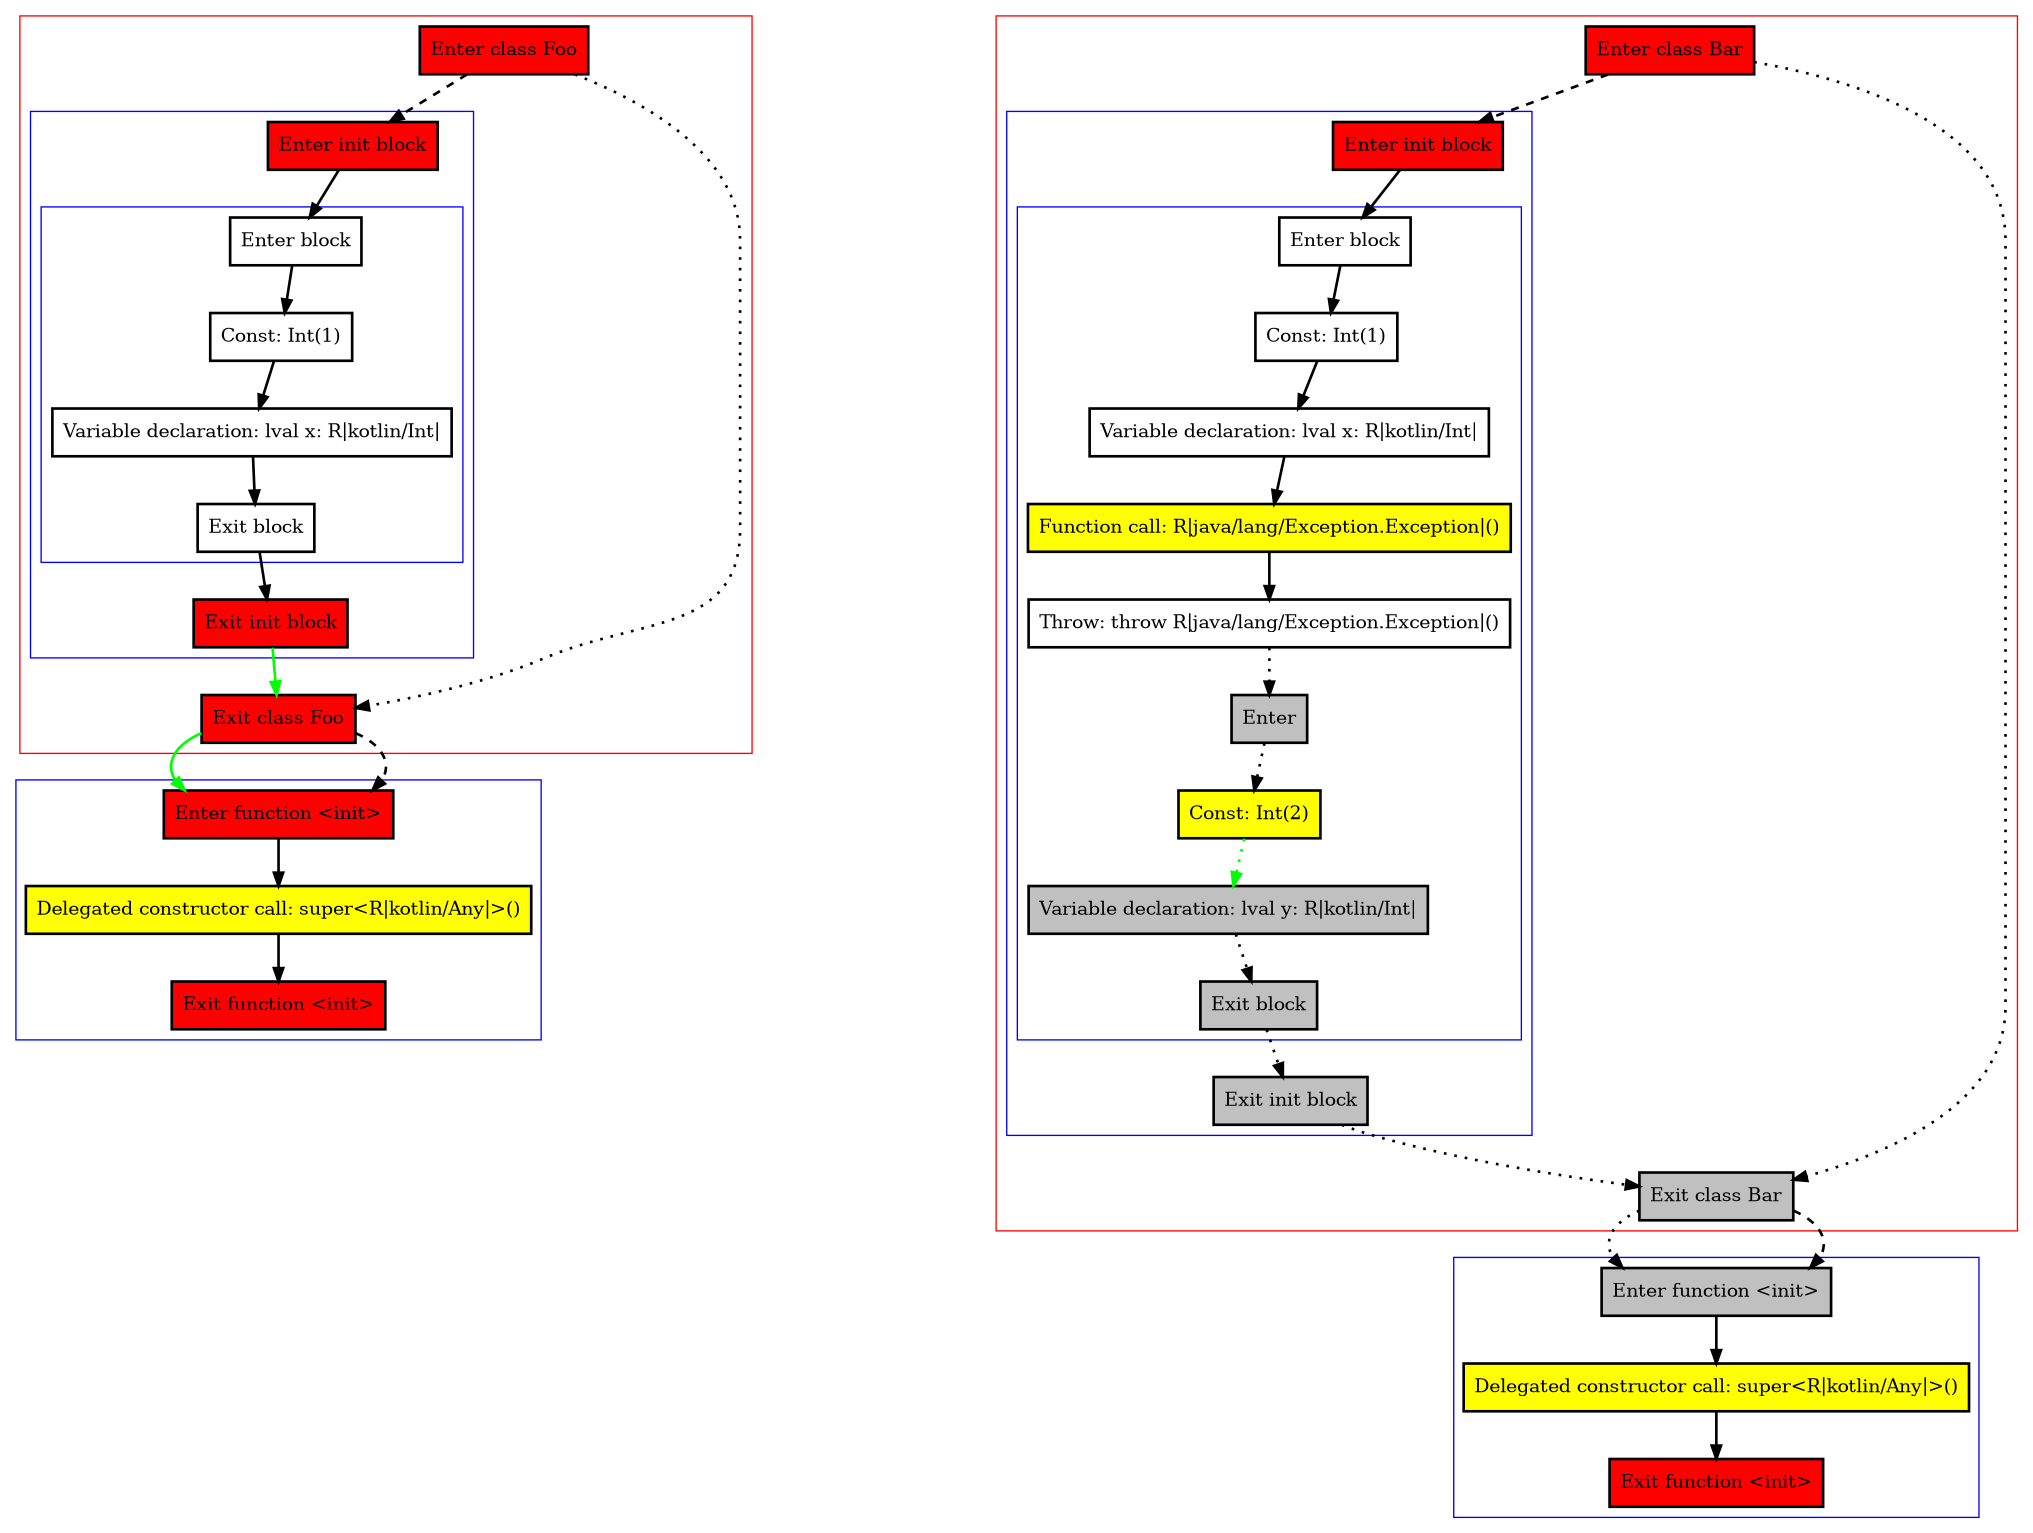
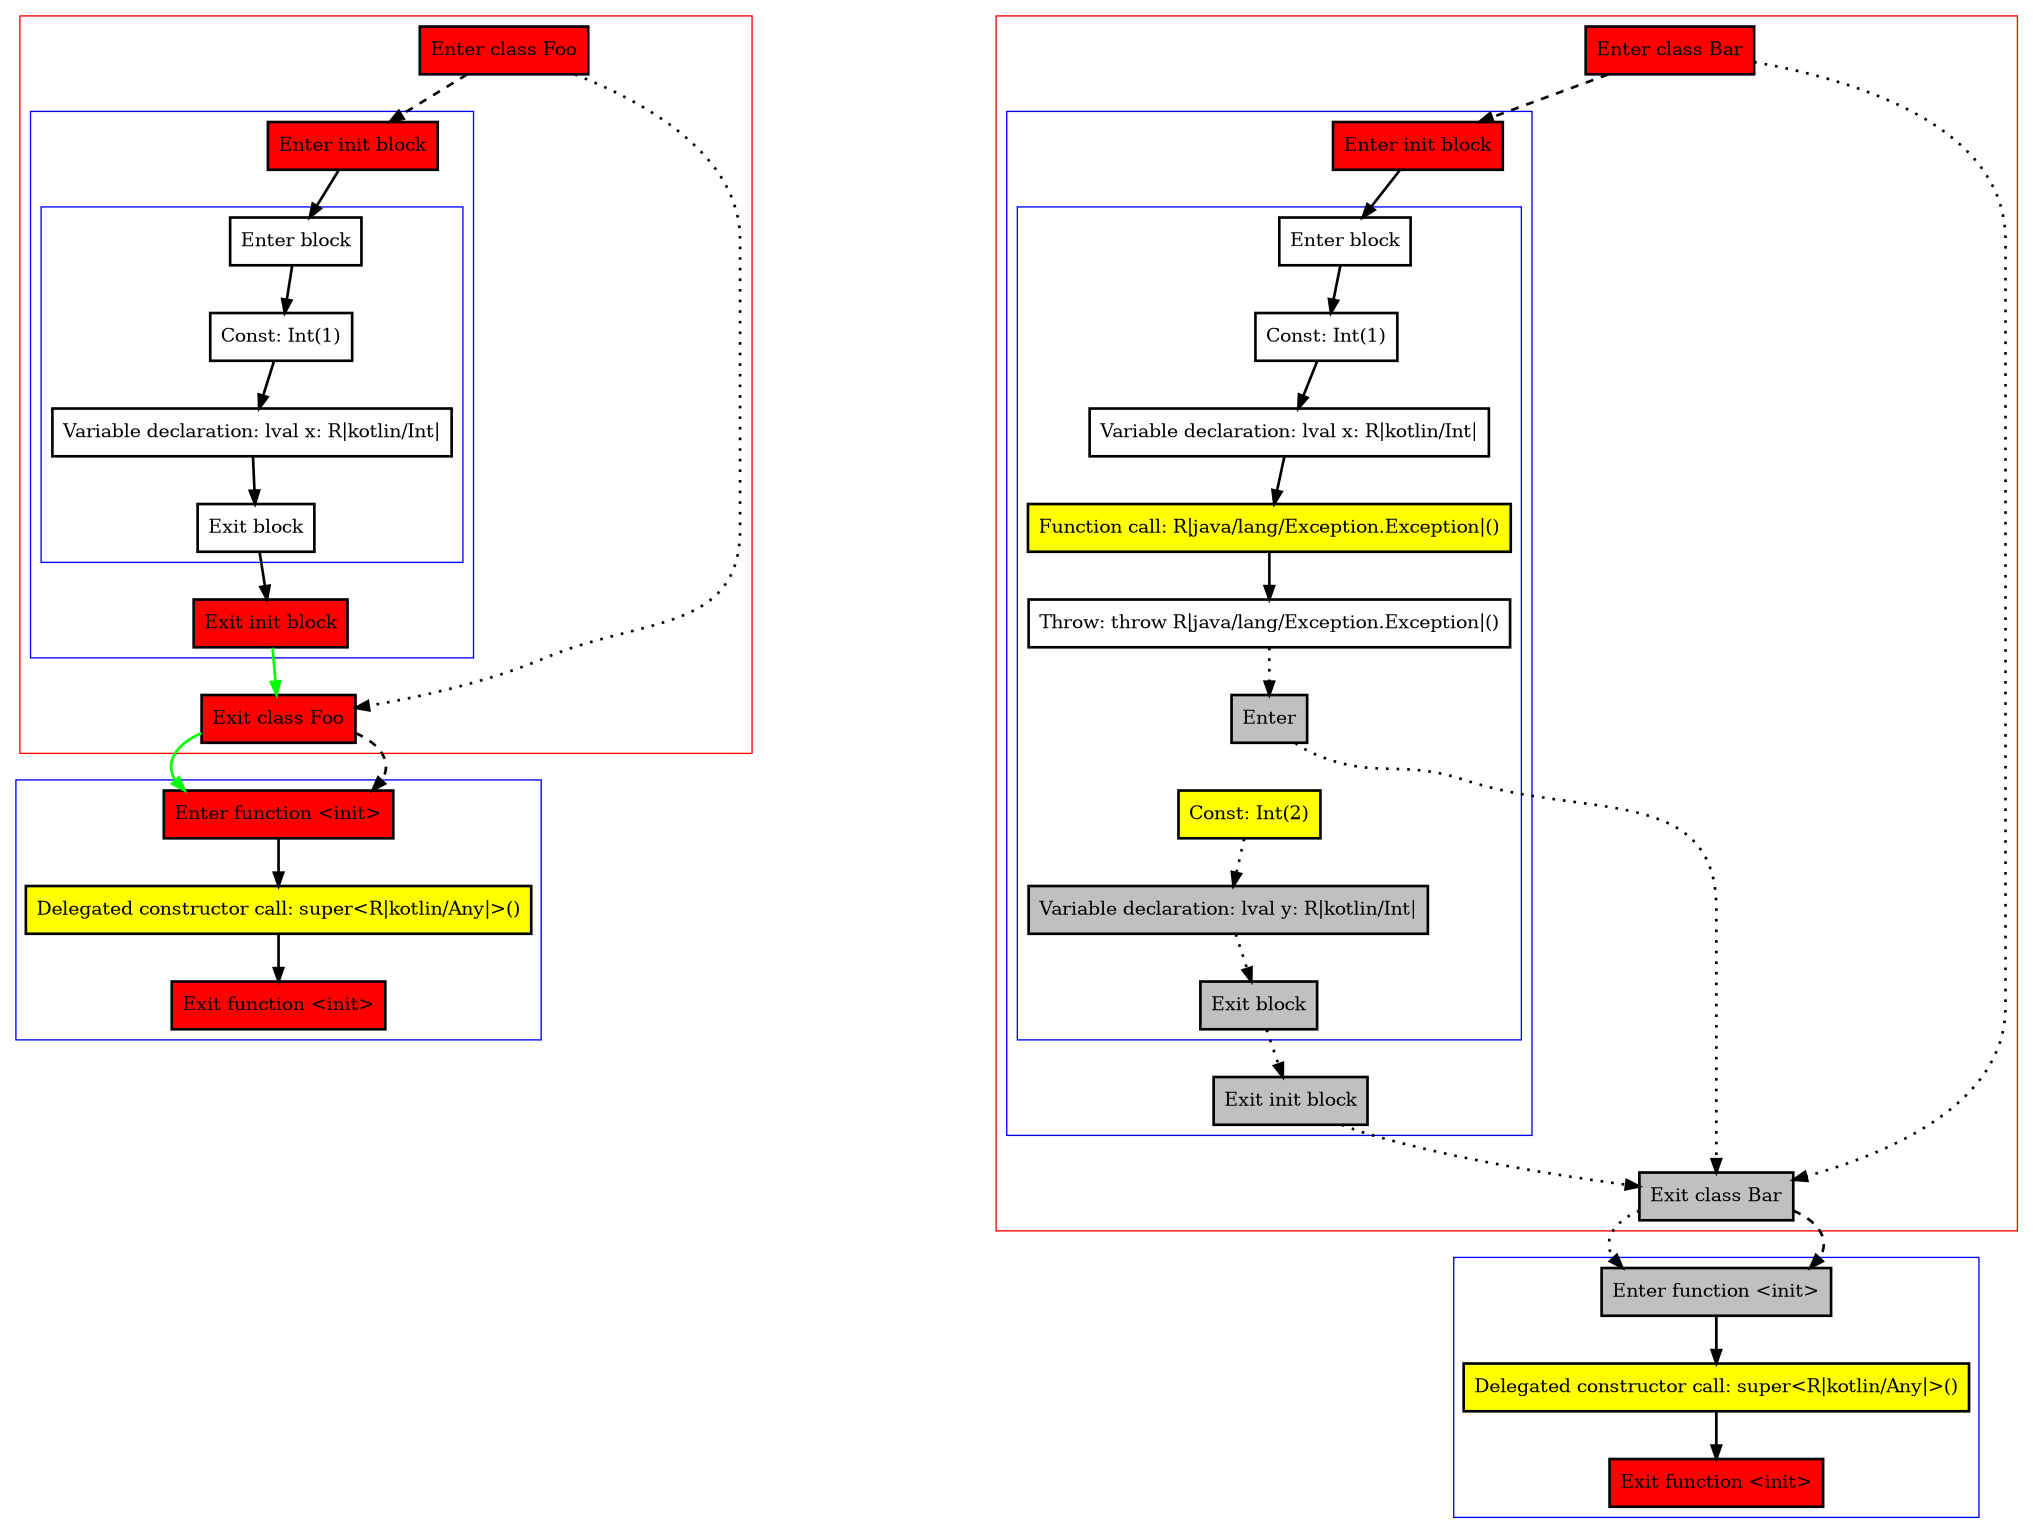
(1261, 760) -> (1654, 818)
(1240, 856) -> (1240, 856)
